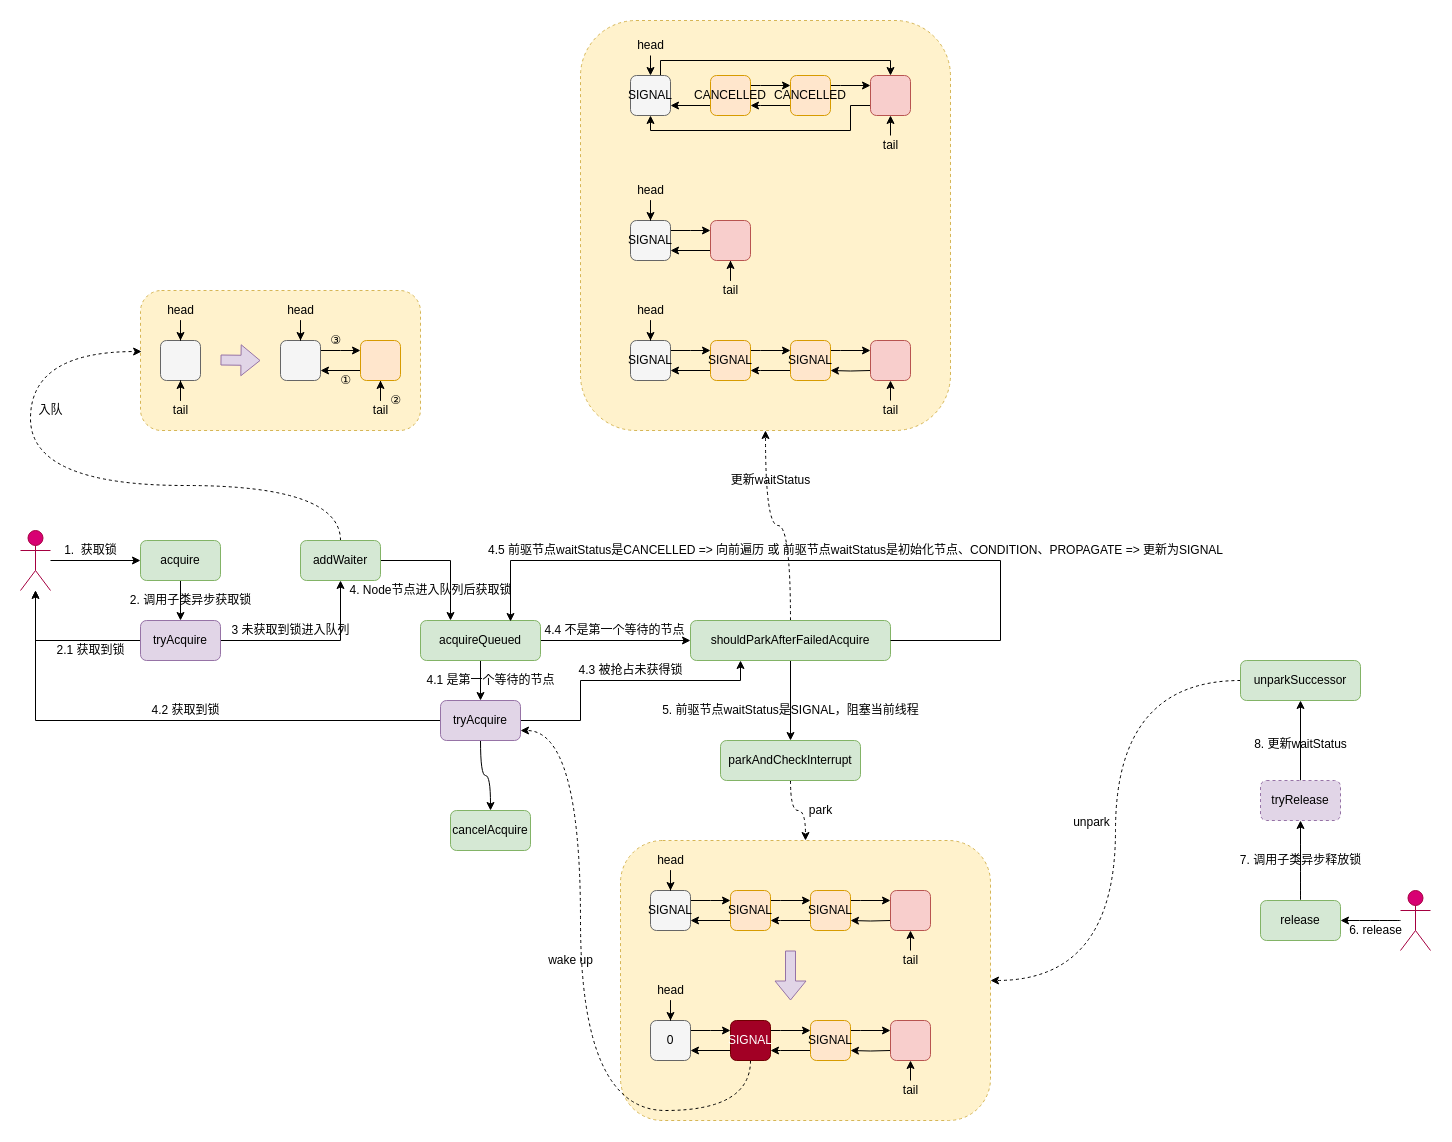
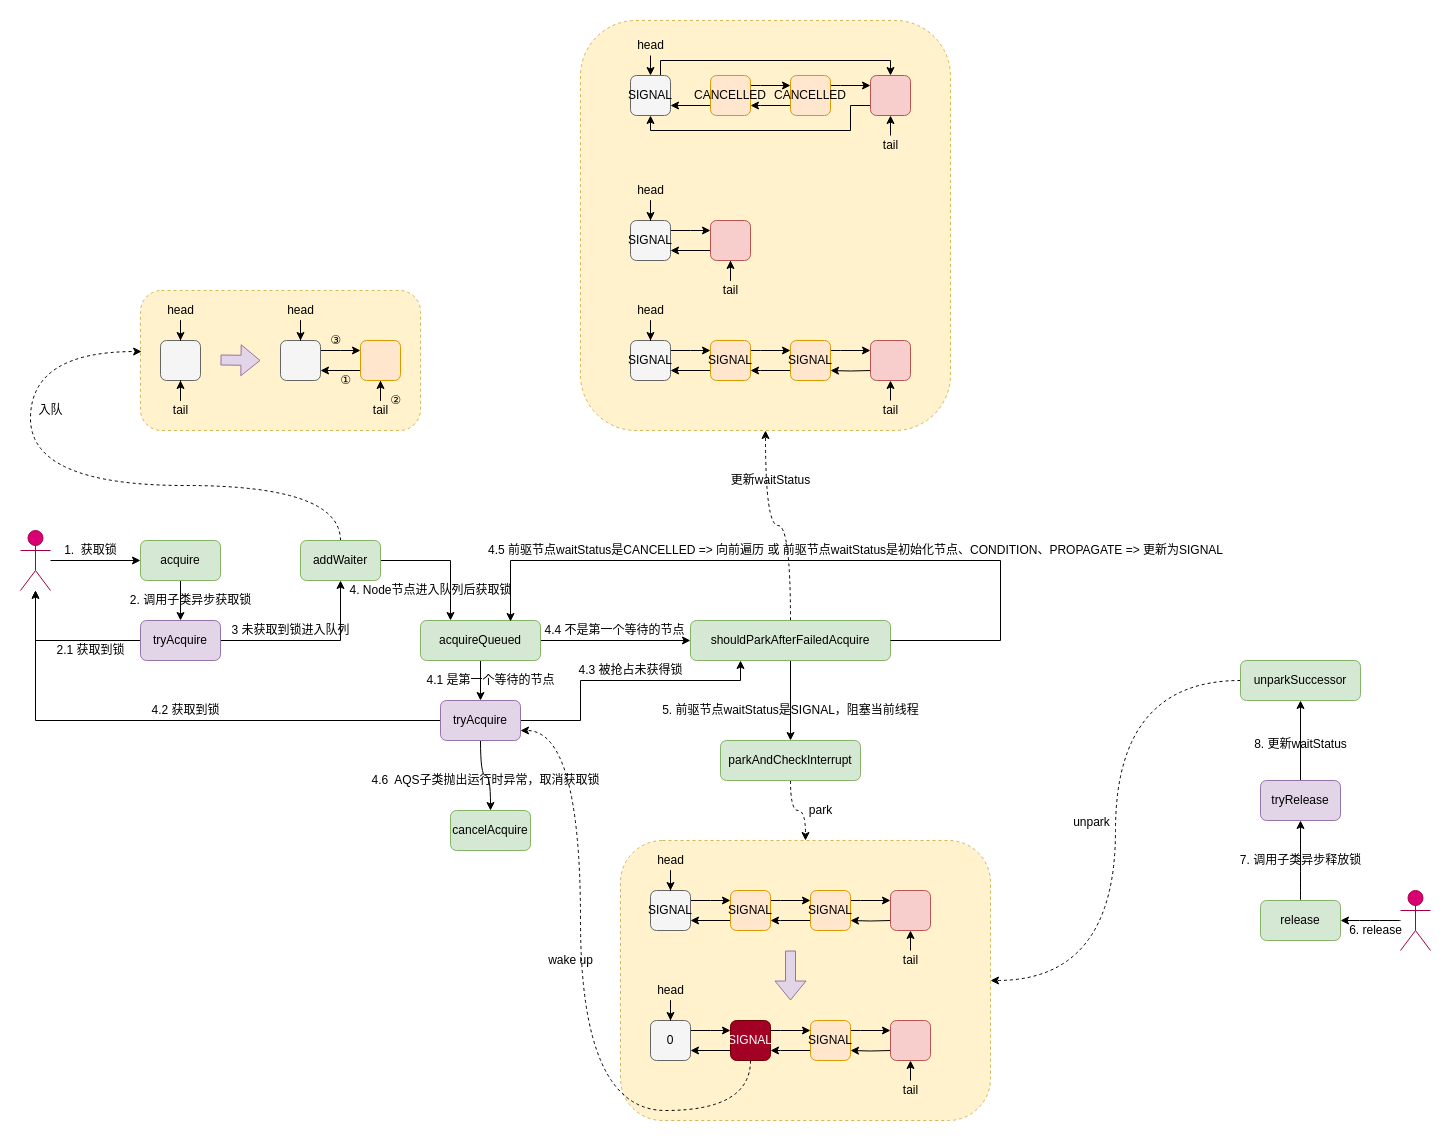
none -> (486, 781)
(1301, 801) -> (1301, 801)
